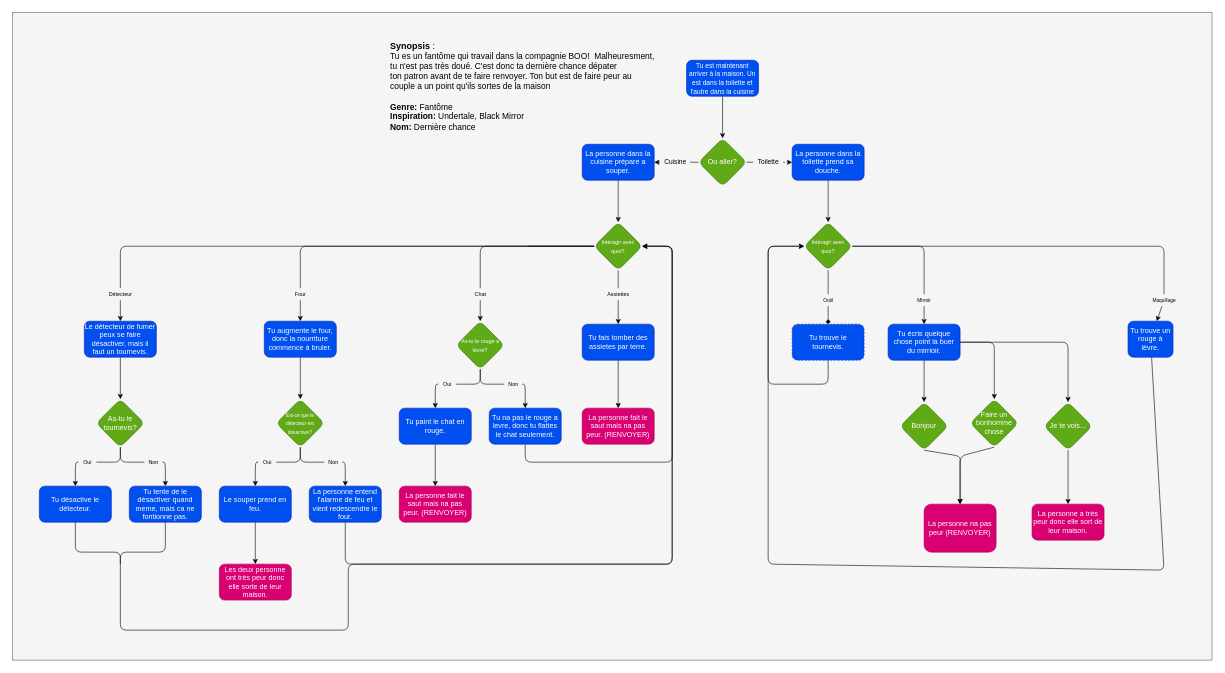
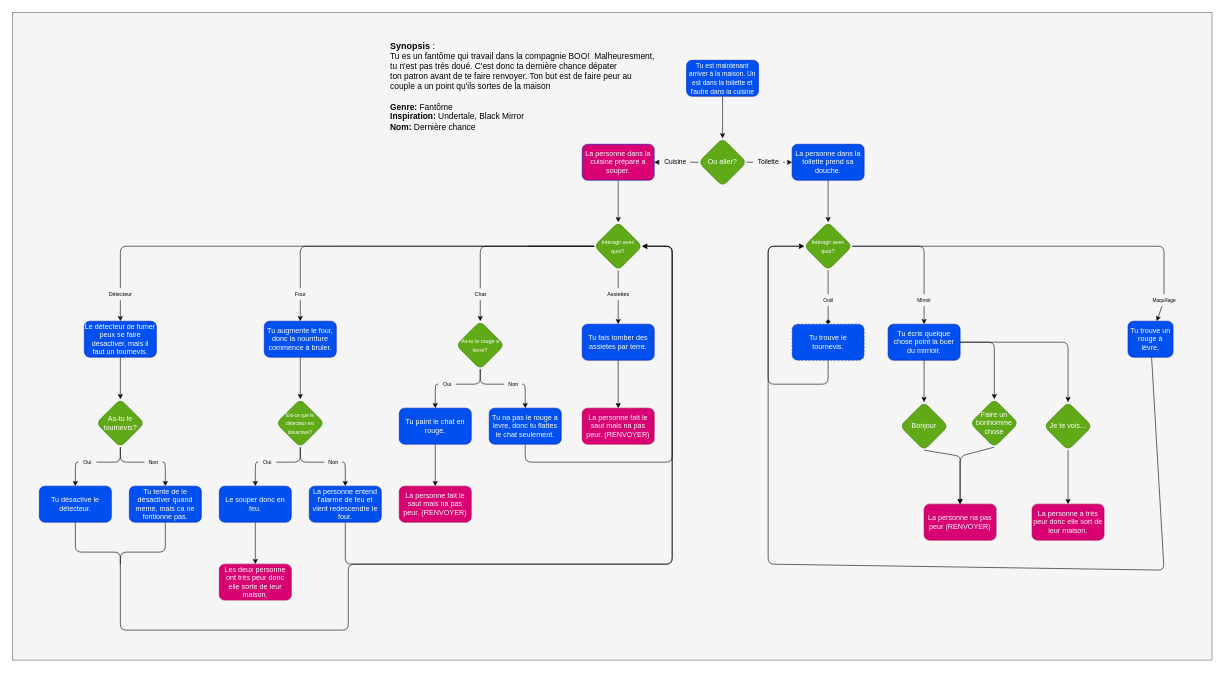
(618, 162) -> (618, 162)
(255, 504) -> (255, 504)
(960, 528) -> (960, 522)
